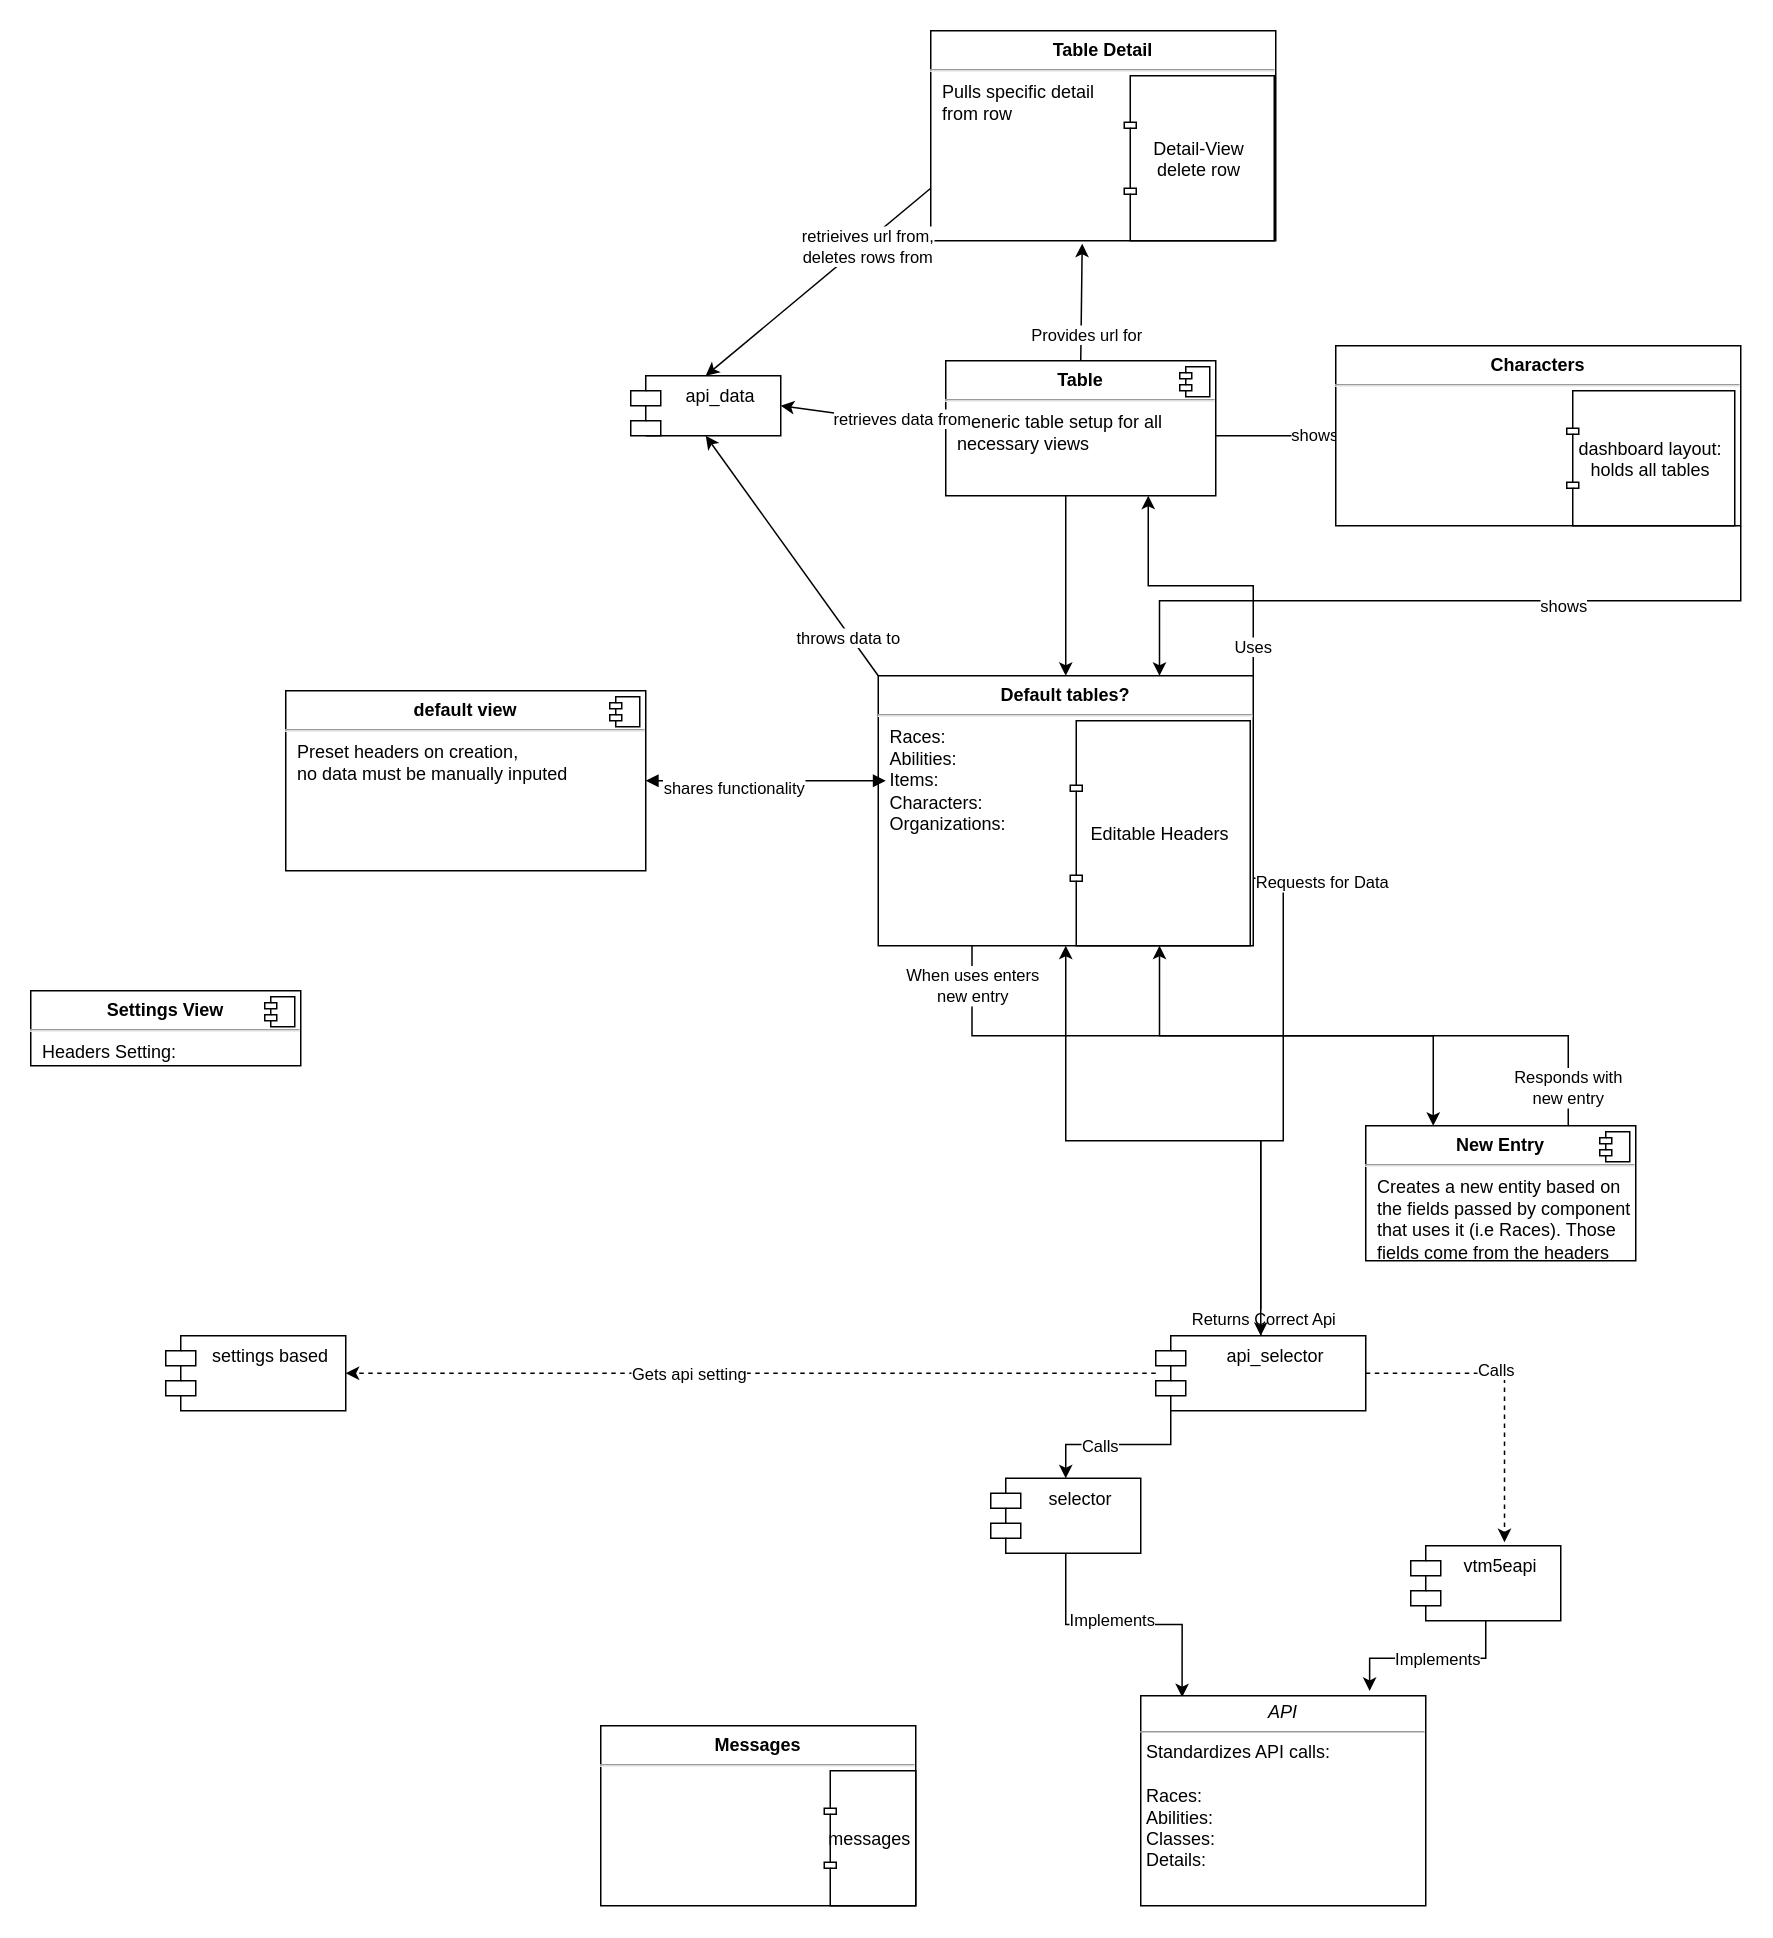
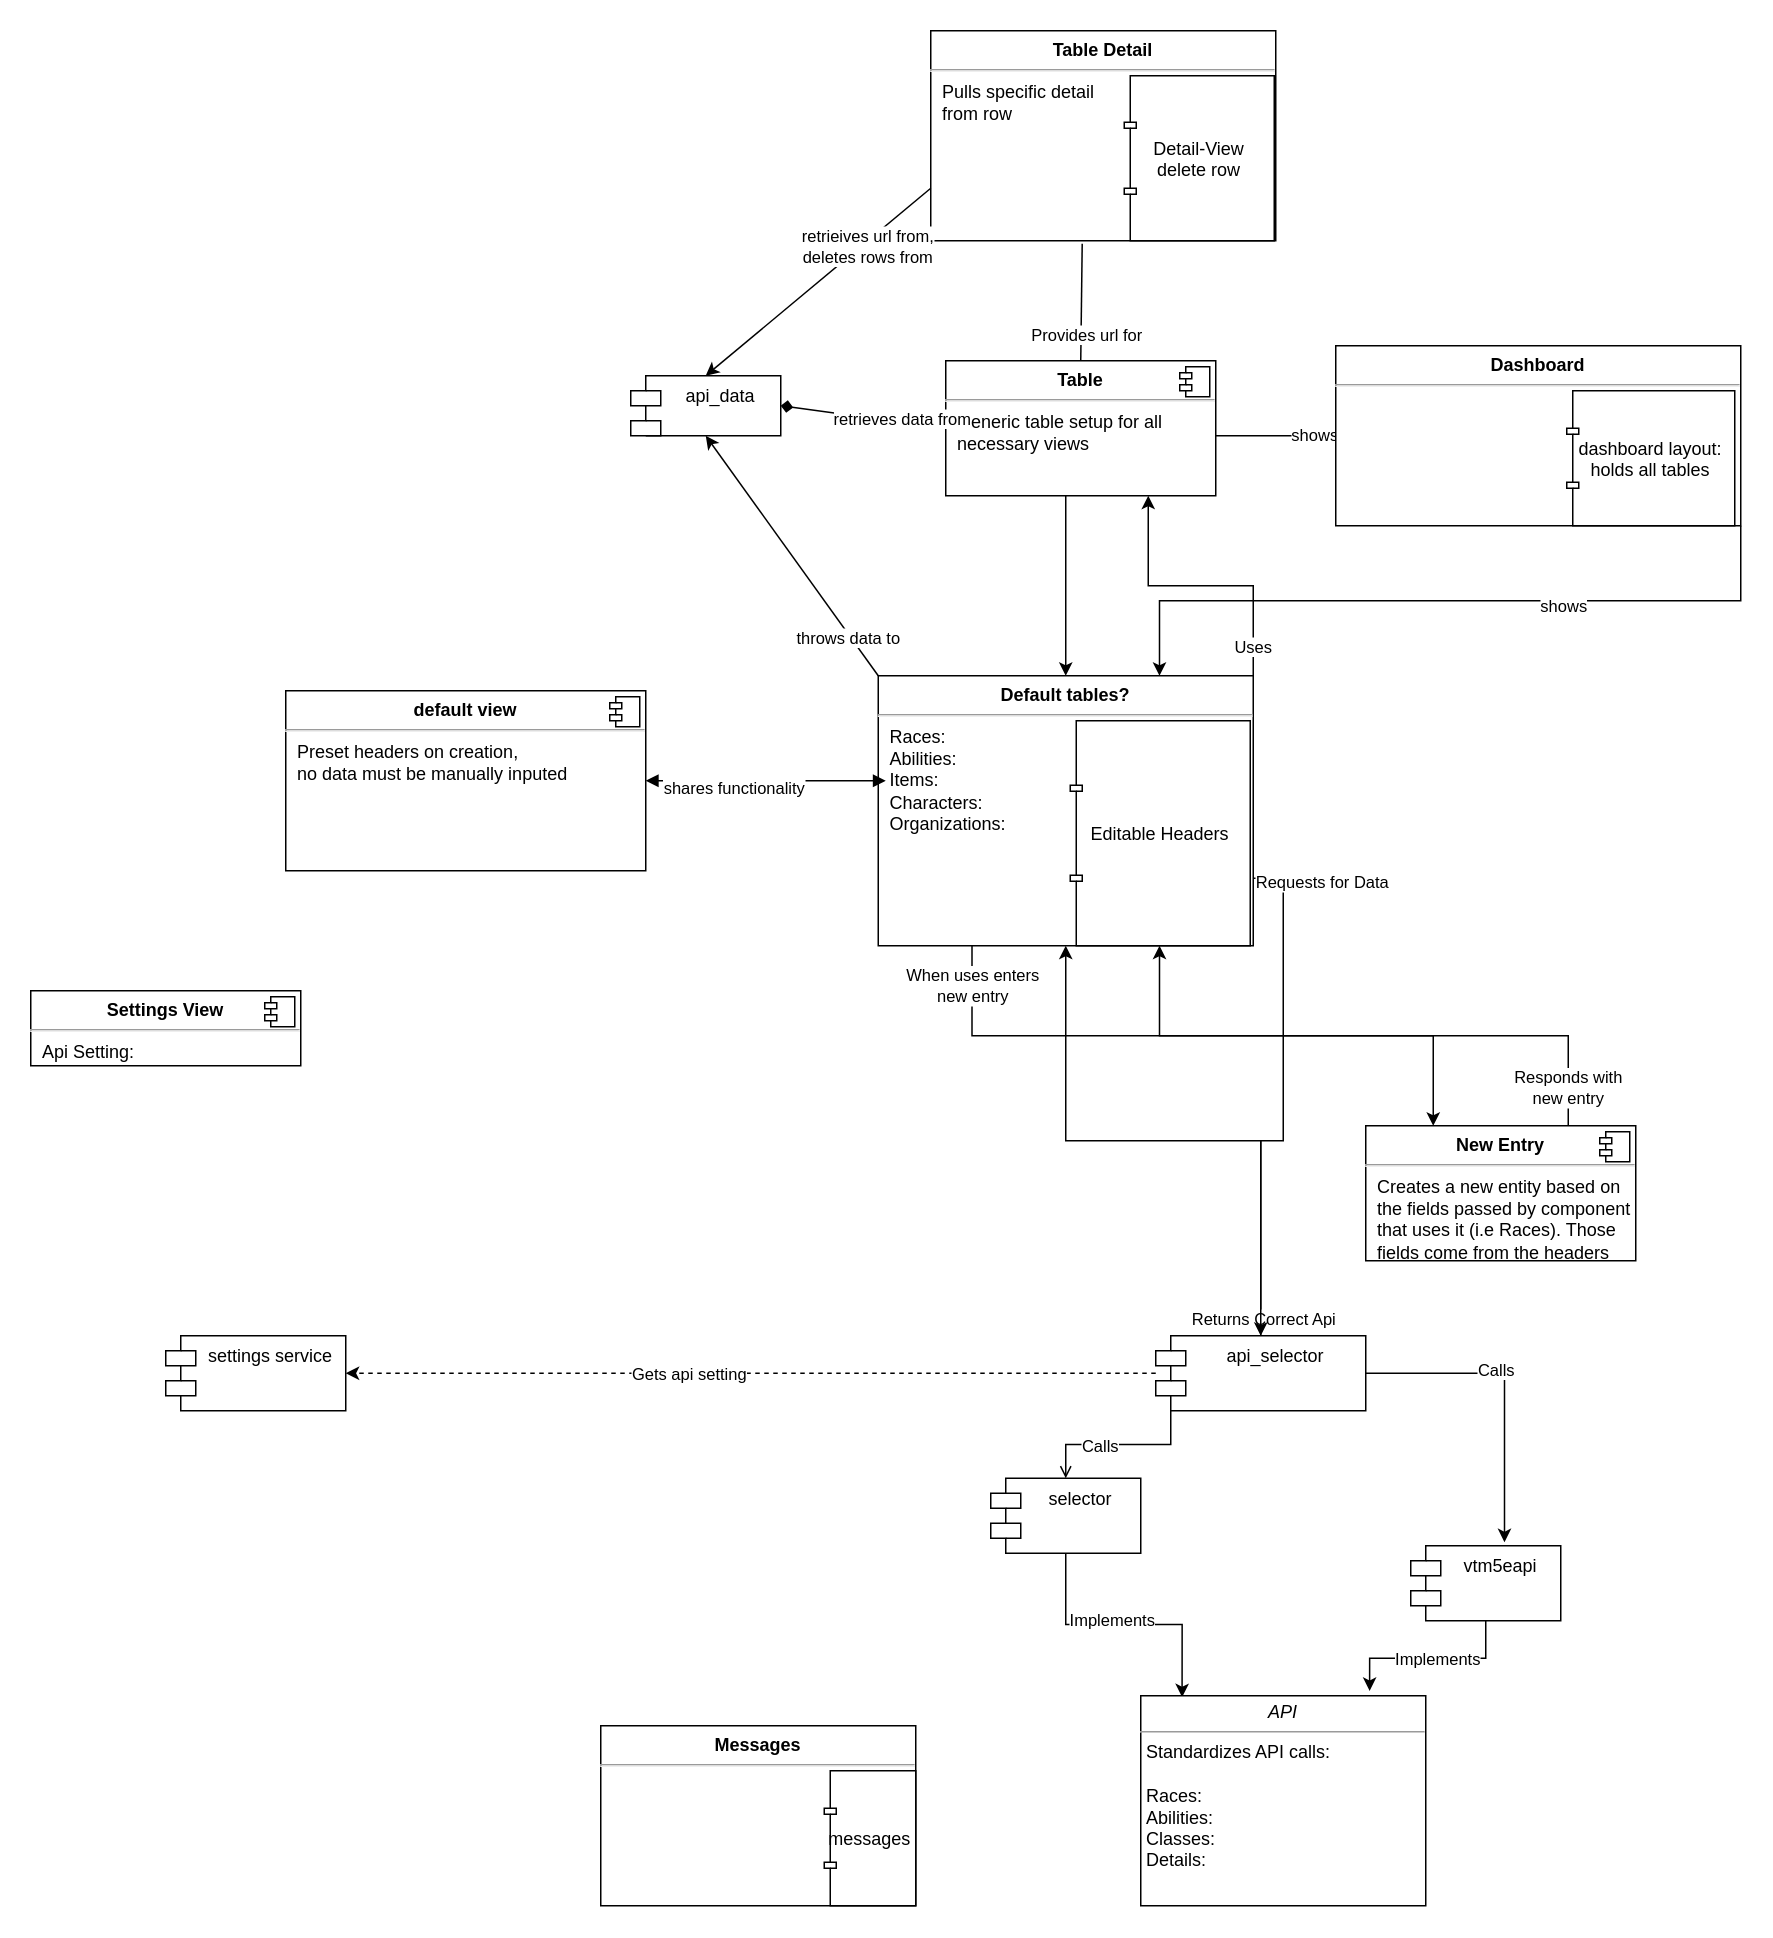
(1082, 255) -> (1082, 250)
(1386, 346) -> (1381, 346)
(792, 407) -> (793, 407)
(104, 991) -> (89, 991)
(270, 1356) -> (270, 1356)
(1505, 1456) -> (1505, 1456)
(1066, 1467) -> (1066, 1469)
